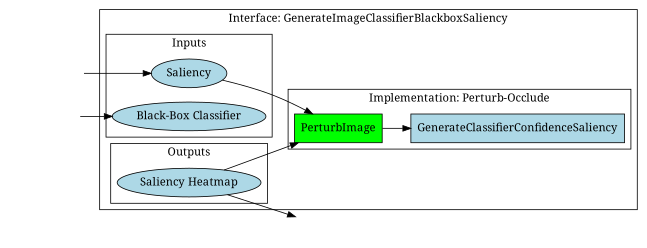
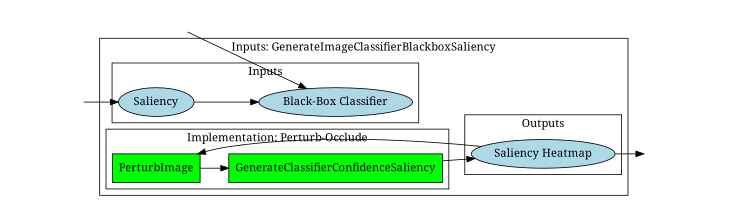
(368, 19) -> (364, 47)
(265, 92) -> (222, 102)
(518, 128) -> (336, 168)
none -> (455, 160)
